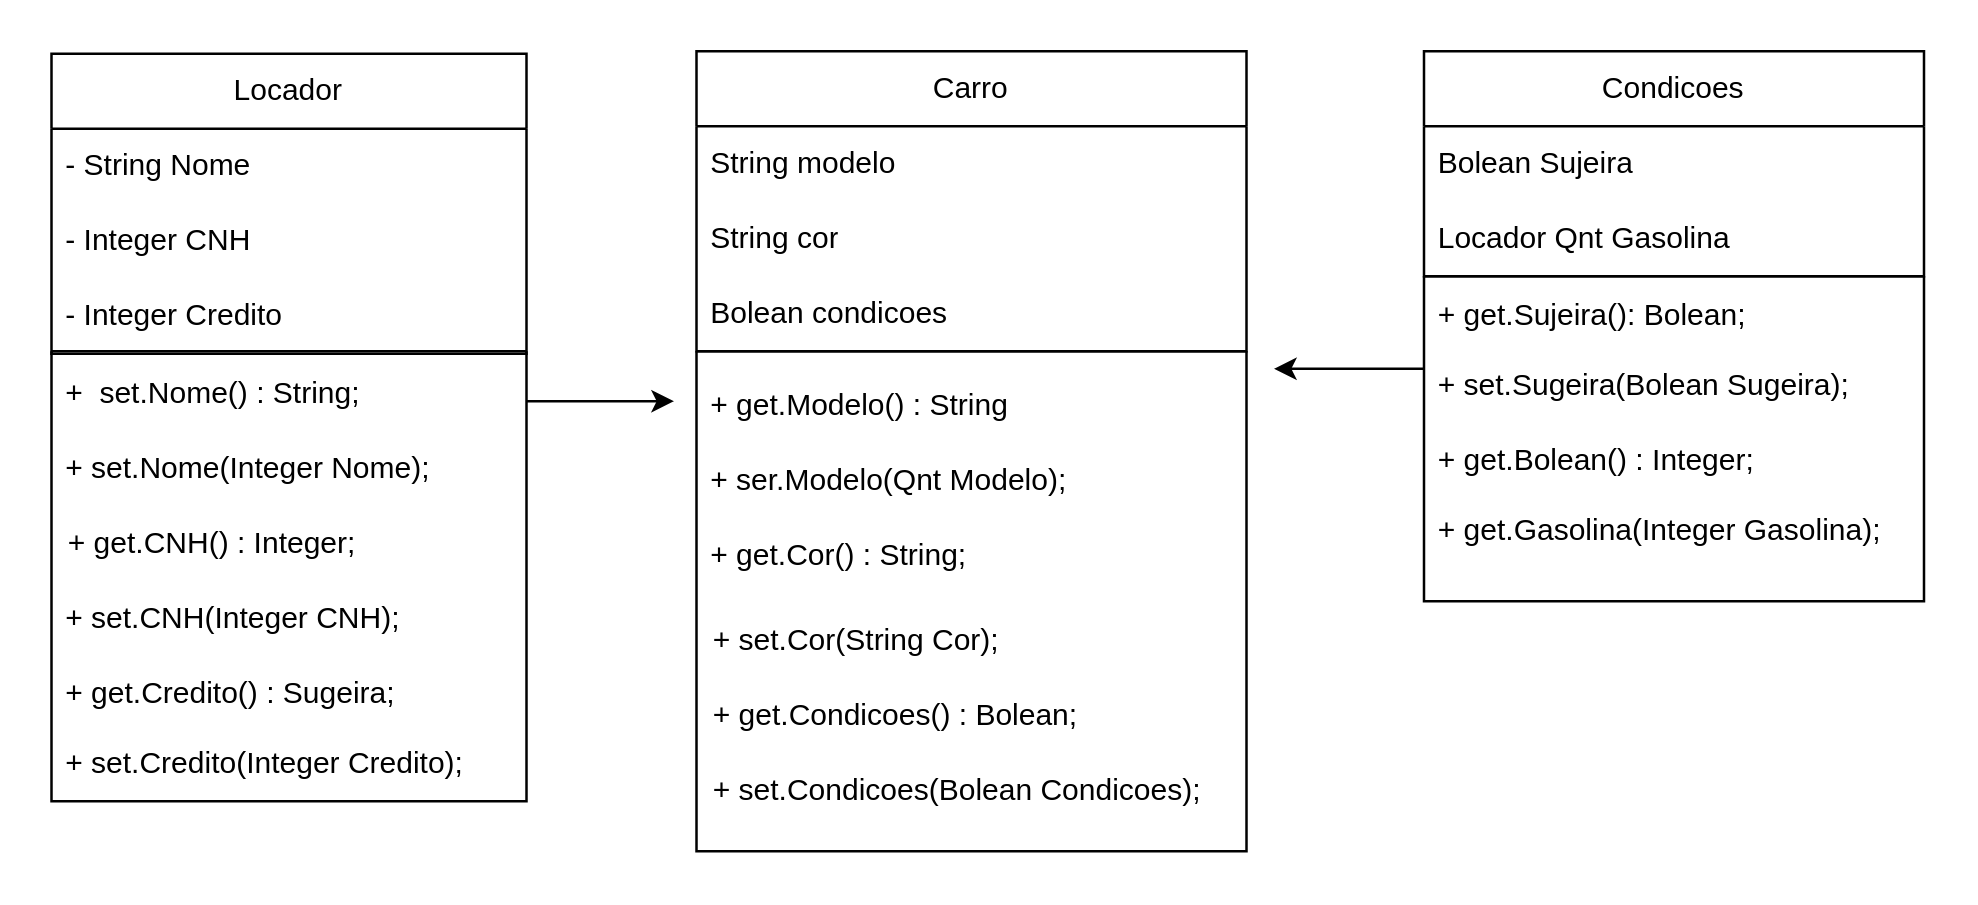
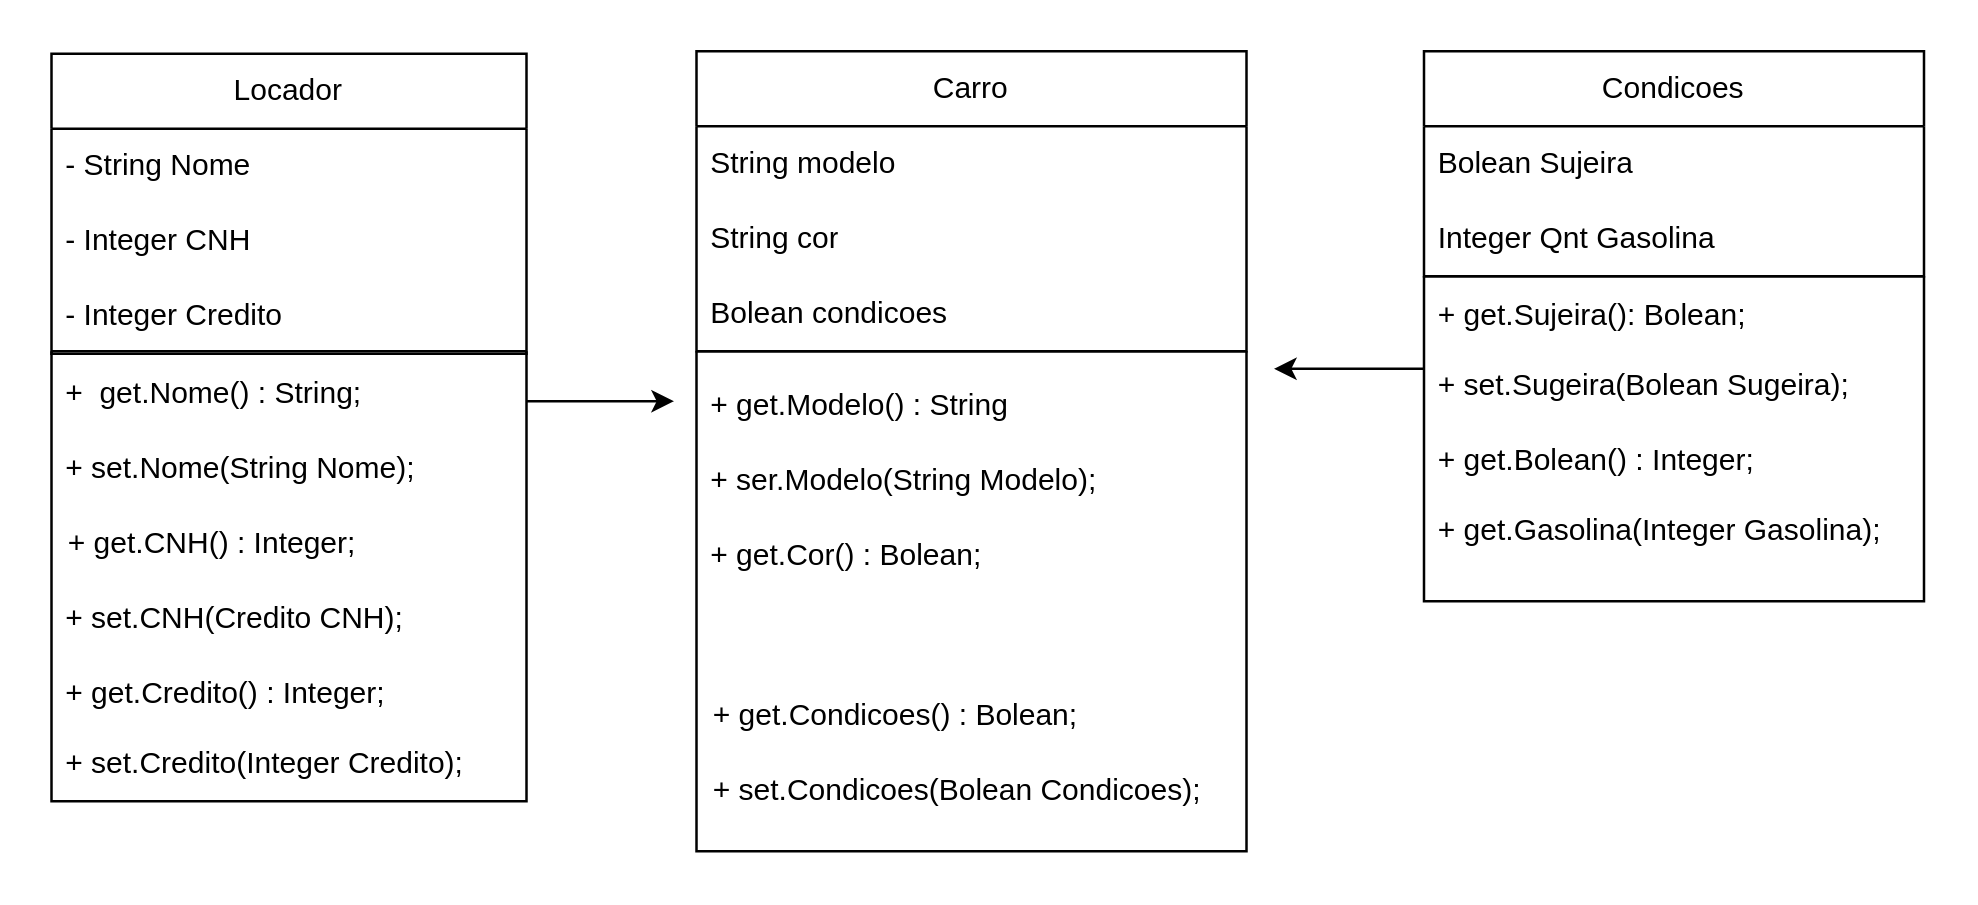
(1591, 239) -> (1591, 239)
(229, 394) -> (229, 394)
(261, 469) -> (248, 469)
(898, 481) -> (919, 481)
(860, 556) -> (860, 556)
(244, 619) -> (240, 619)
(949, 641) -> none
(253, 694) -> (257, 694)
